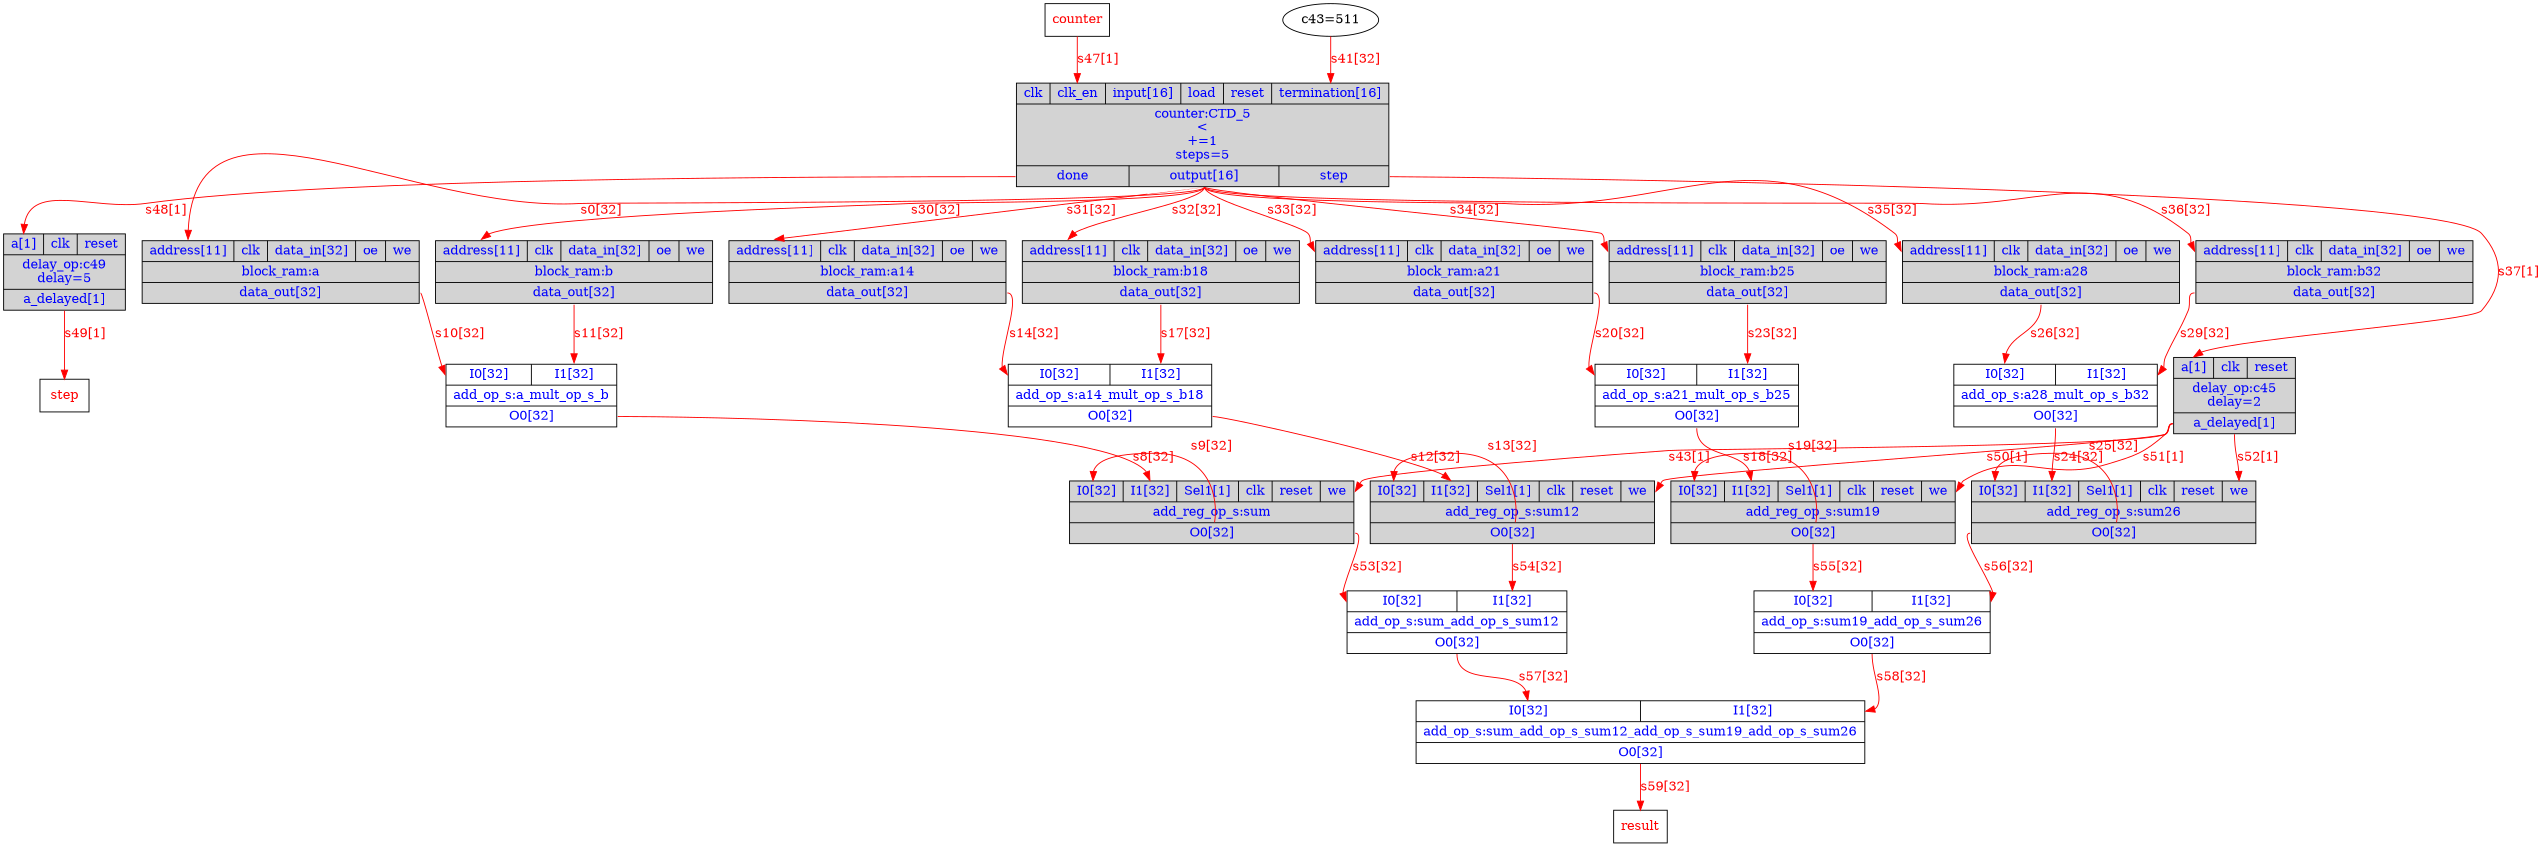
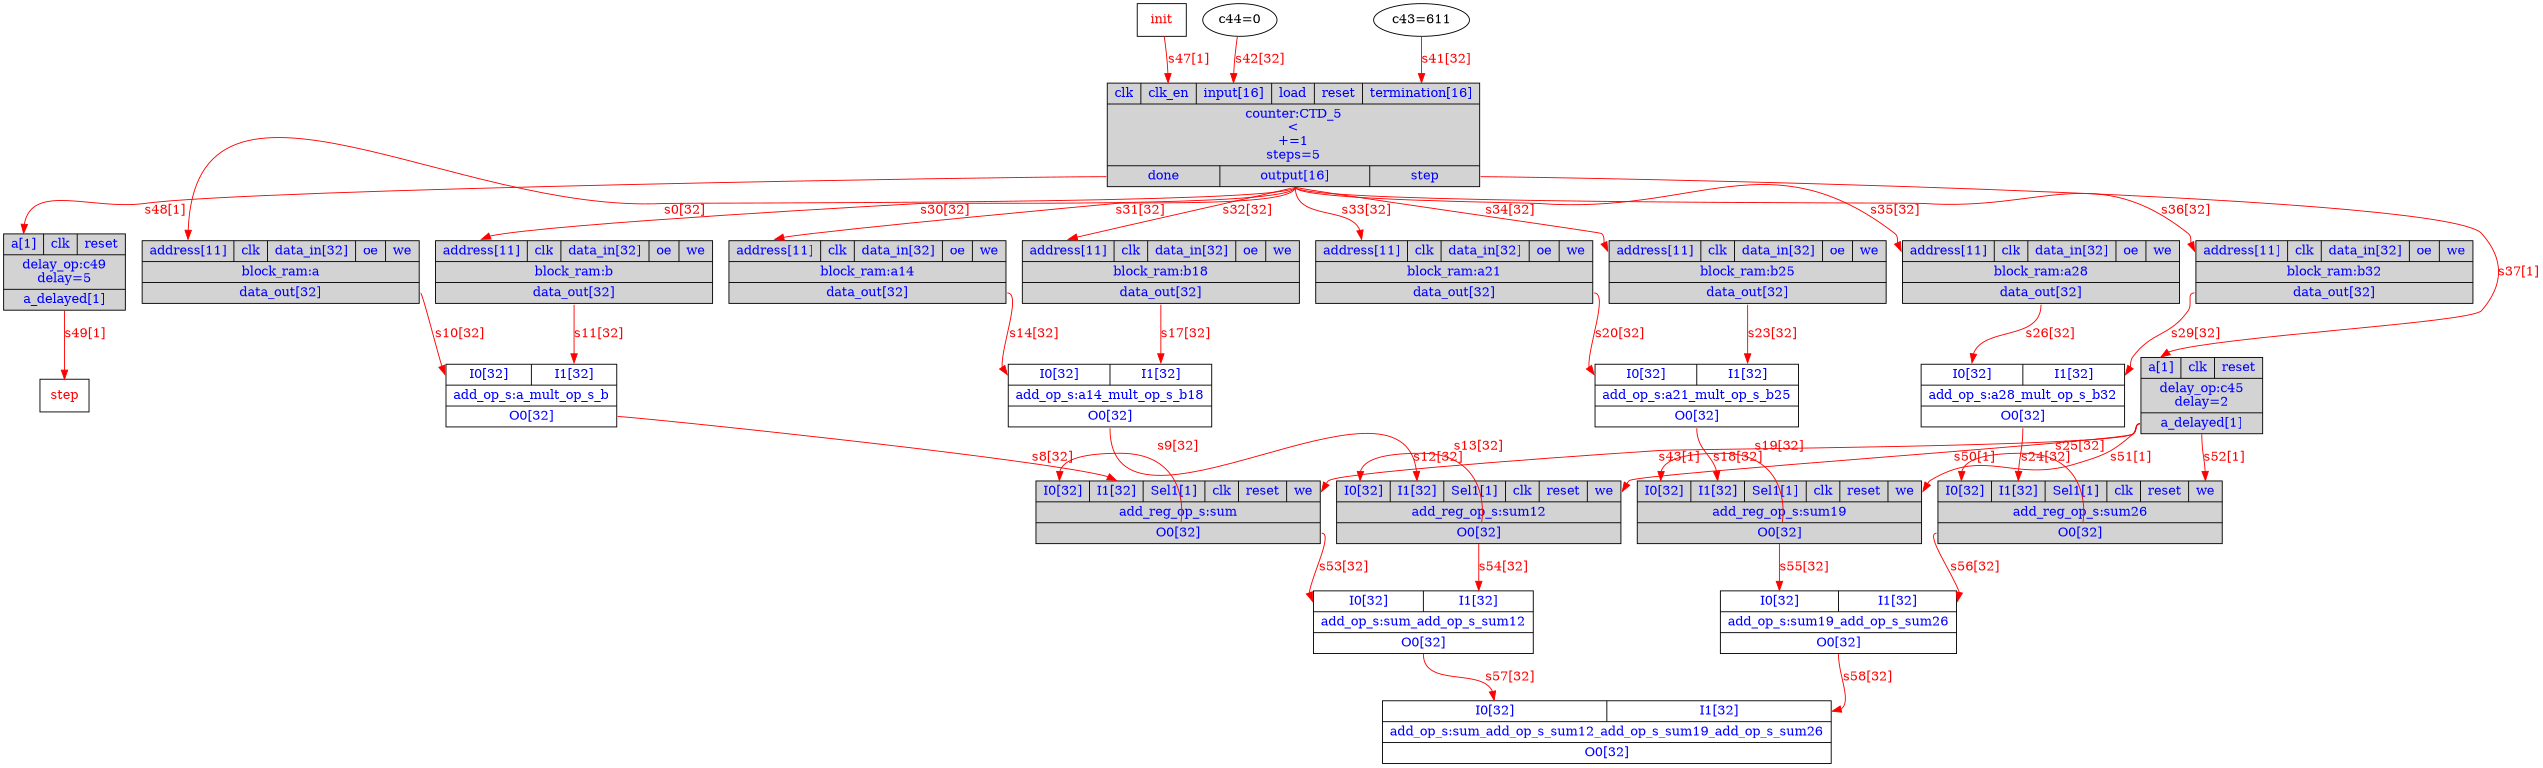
(1077, 20) -> (1162, 20)
none -> (1240, 20)
(1331, 20) -> (1422, 20)
(1640, 827) -> none
